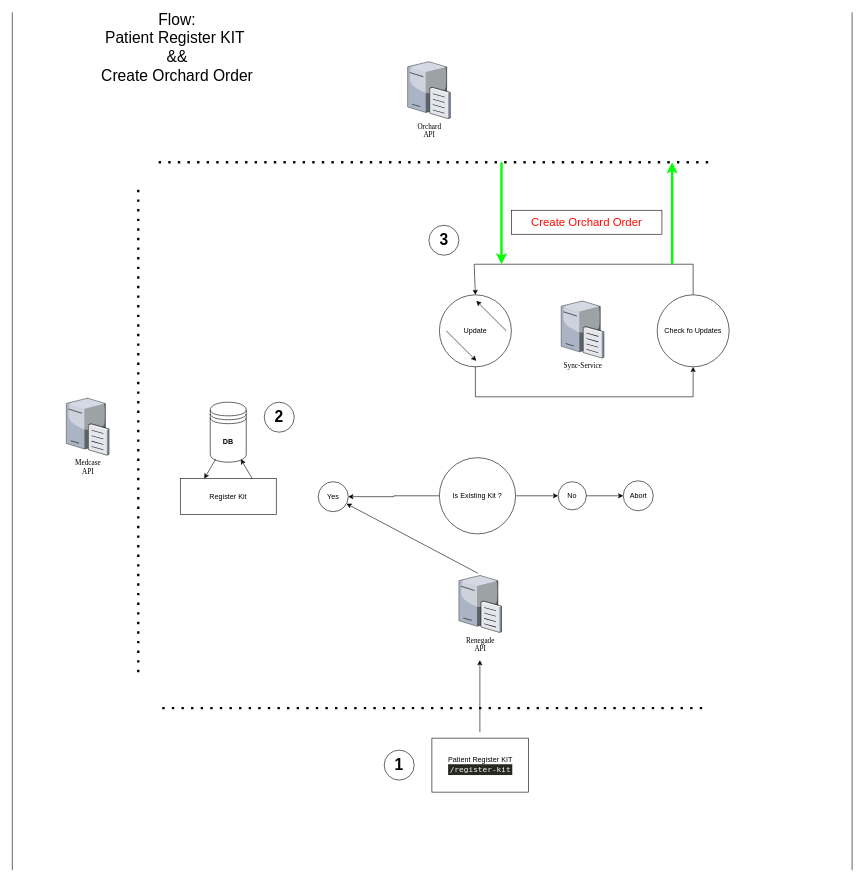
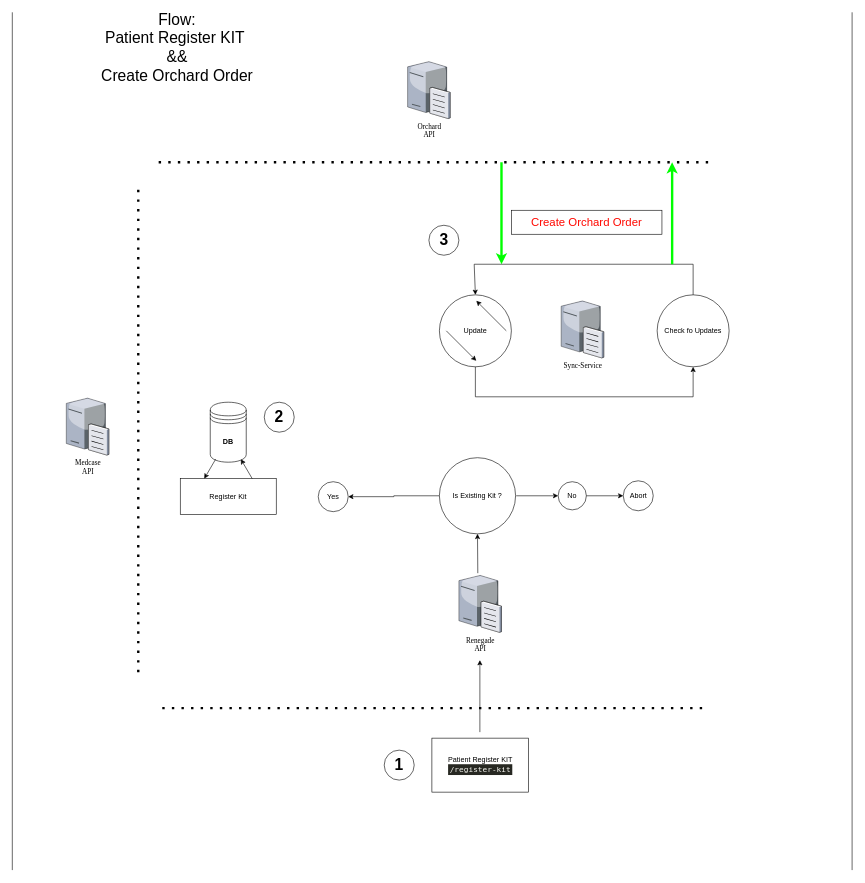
(414, 539) -> (478, 548)
